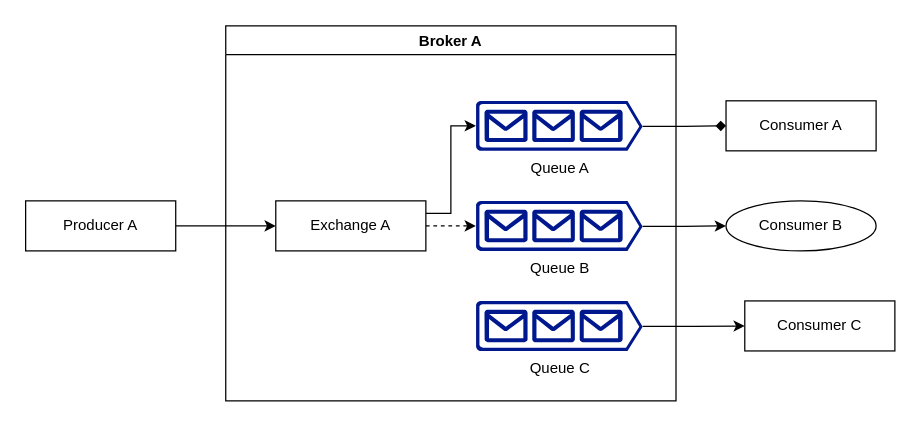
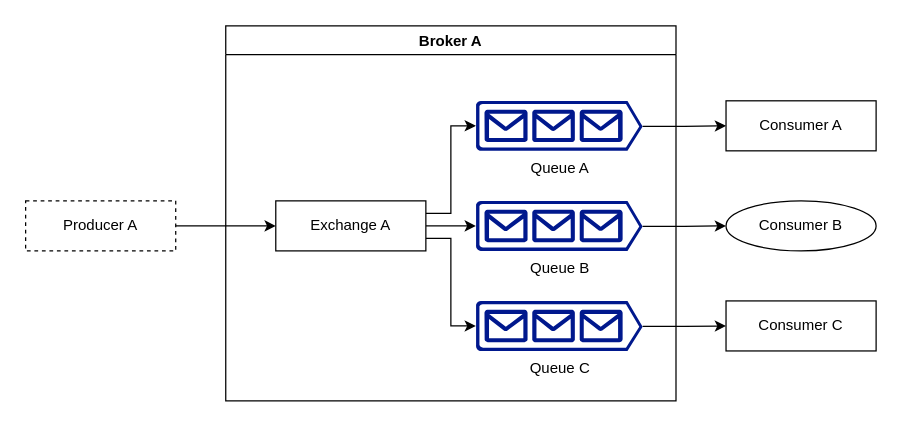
(715, 126) -> (716, 126)
(101, 226) -> (101, 226)
(446, 226) -> (446, 226)
none -> (451, 277)
(819, 326) -> (801, 326)
